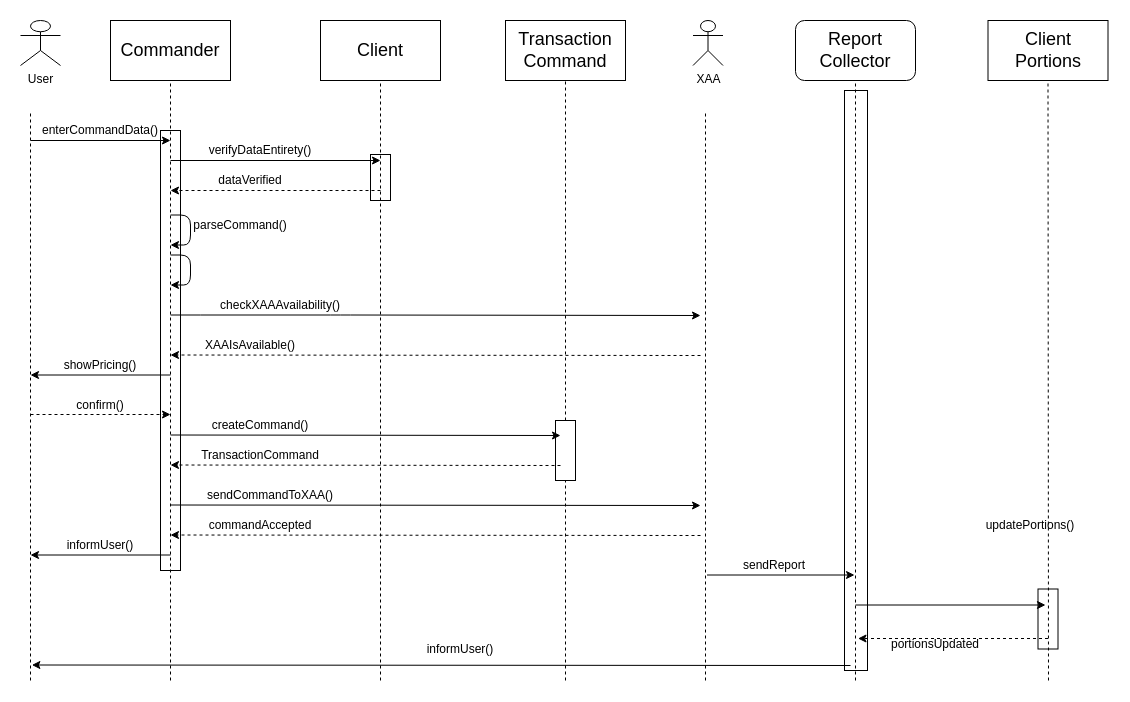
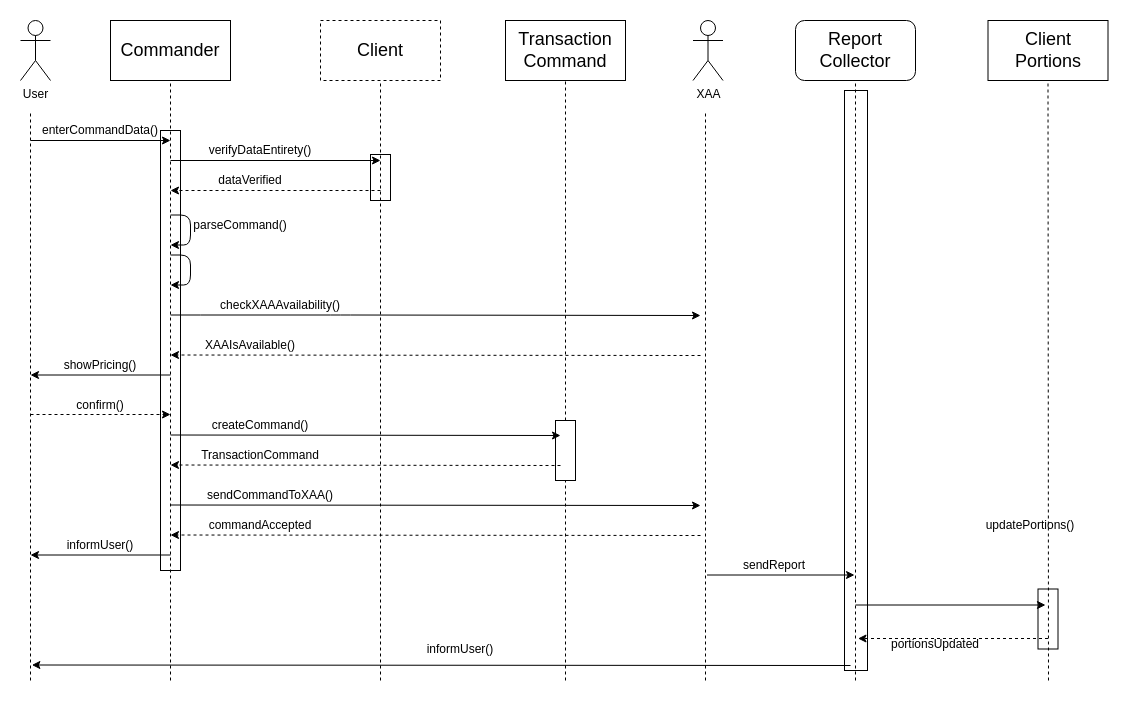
(41, 43) -> (36, 51)
(708, 43) -> (708, 51)
(381, 51) -> (381, 51)
